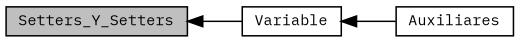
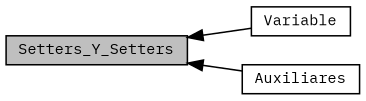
(376, 21) -> (222, 68)
